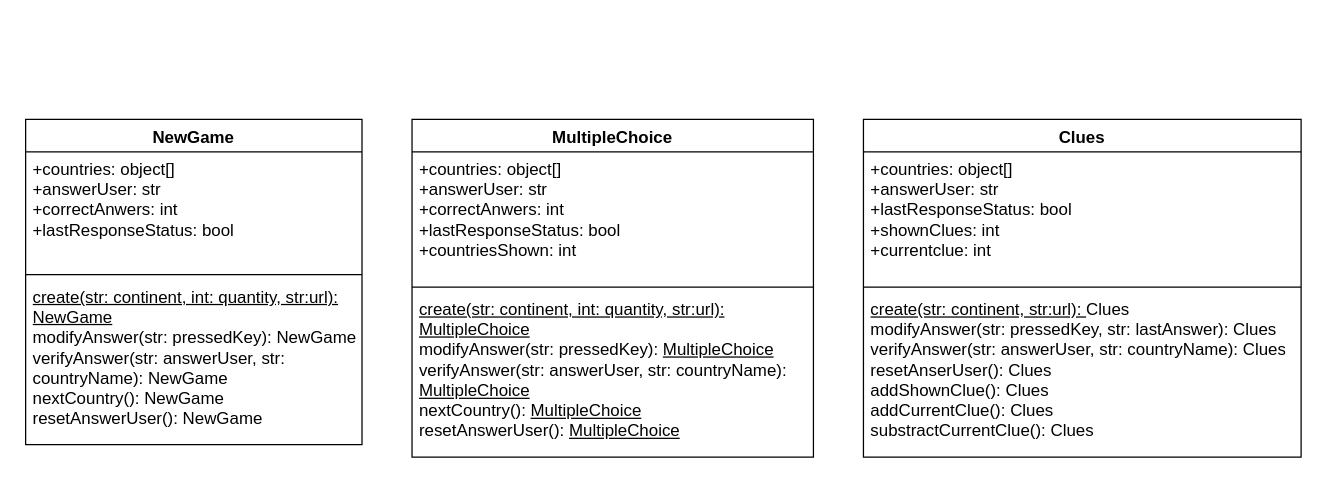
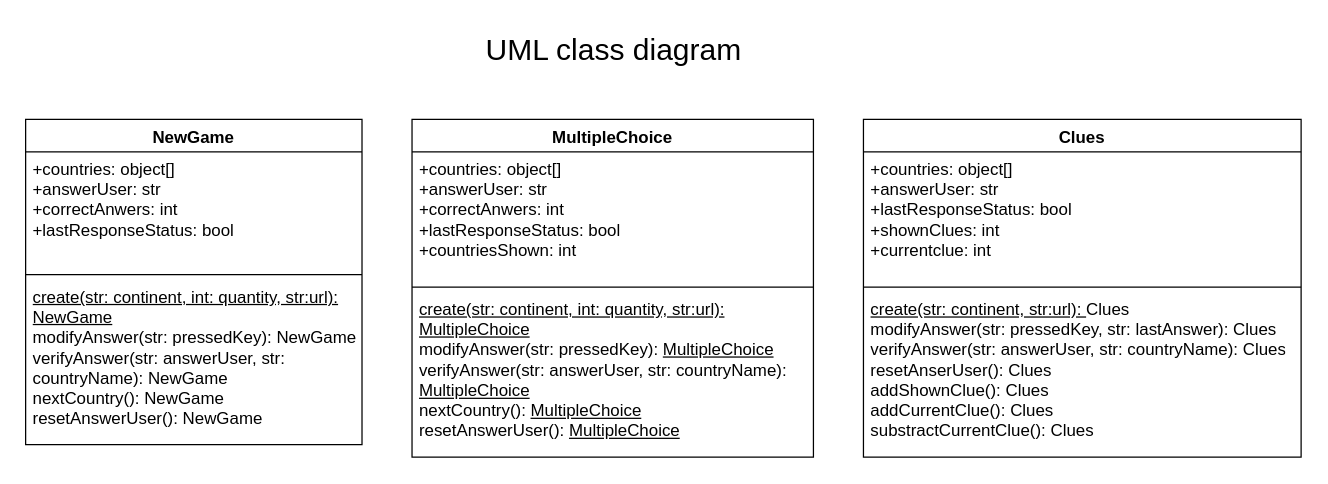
none -> (613, 51)
